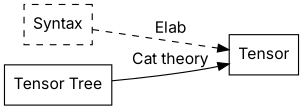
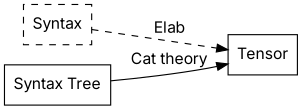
(58, 85) -> (58, 85)
